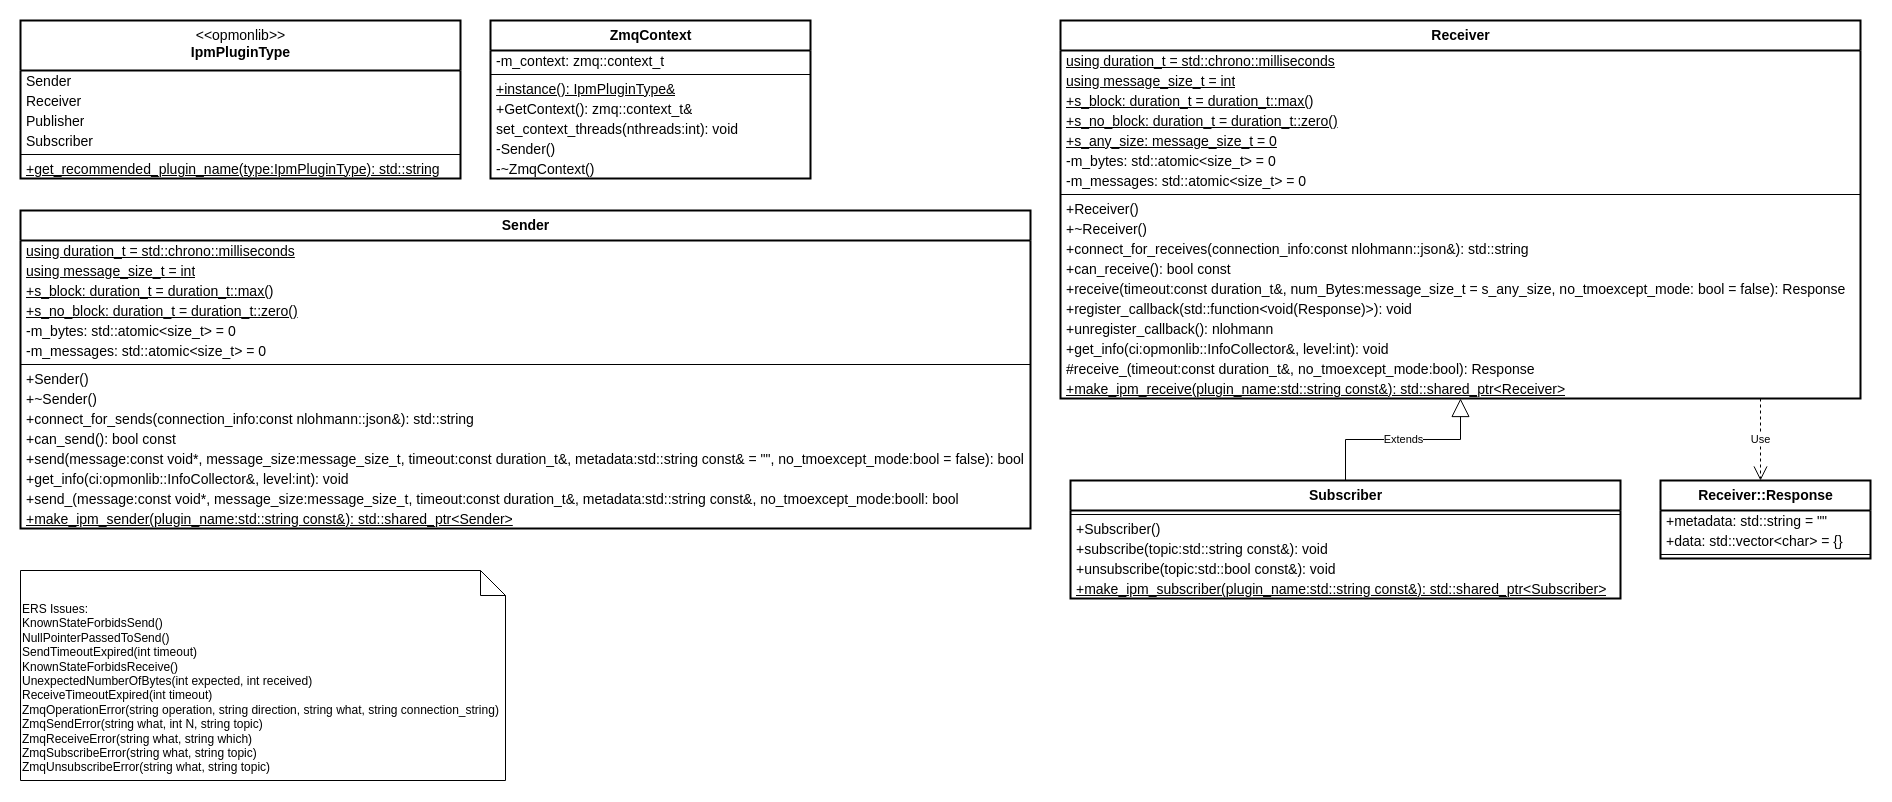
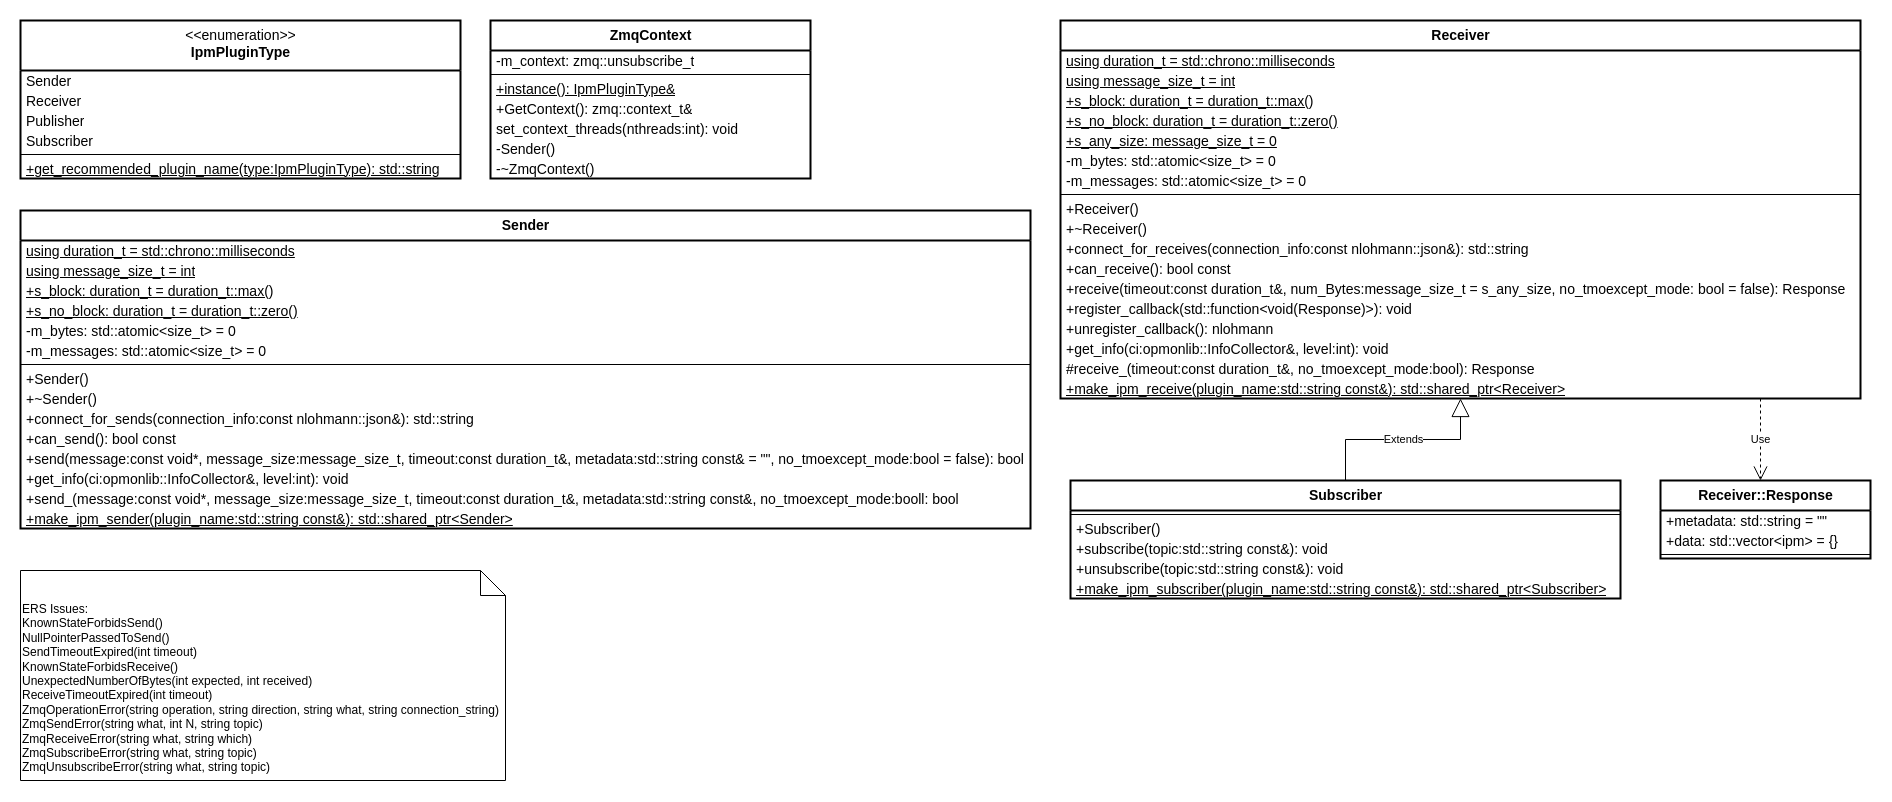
(241, 44) -> (241, 44)
(591, 61) -> (605, 61)
(1769, 541) -> (1764, 541)
(1223, 569) -> (1231, 569)
